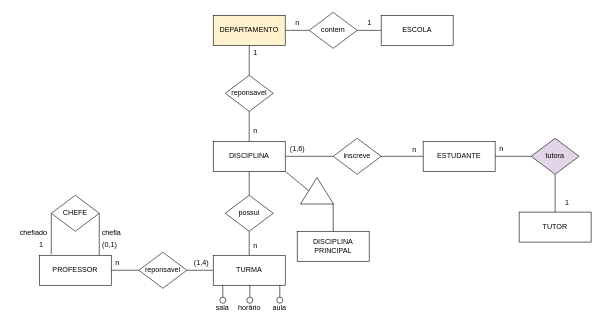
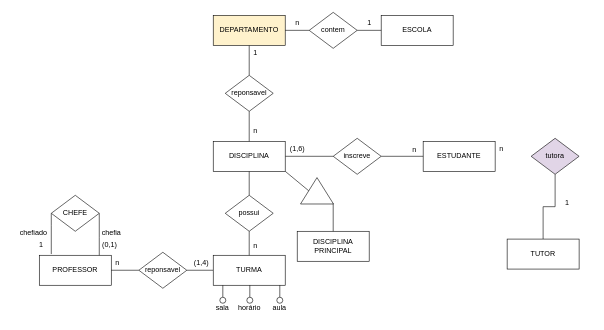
(513, 156) -> none
(555, 227) -> (543, 254)
